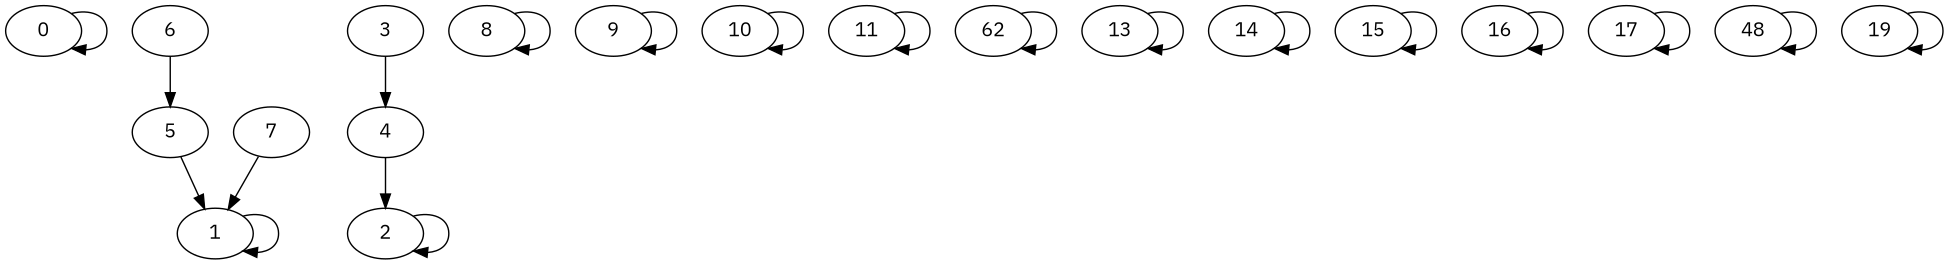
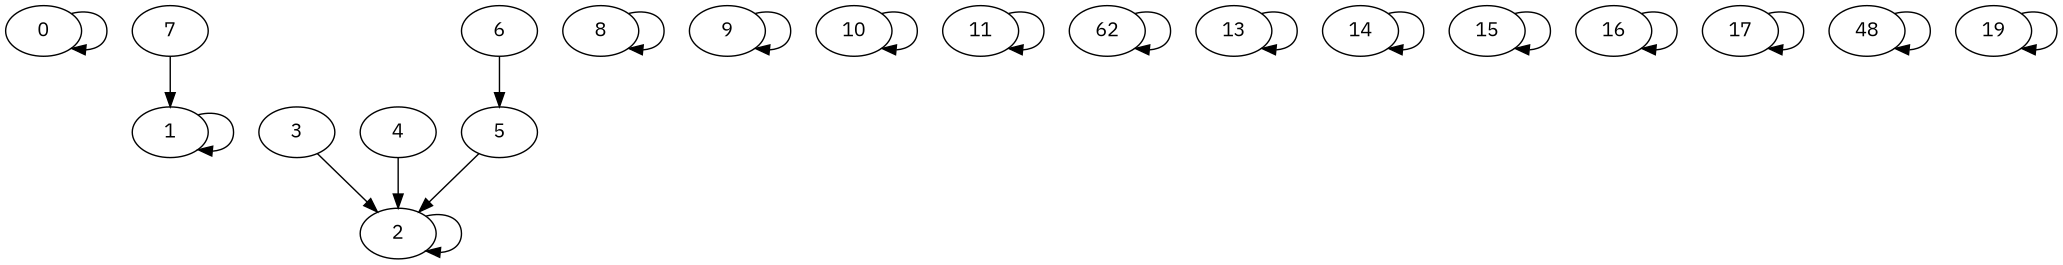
(386, 75) -> (342, 178)
(190, 177) -> (454, 178)
